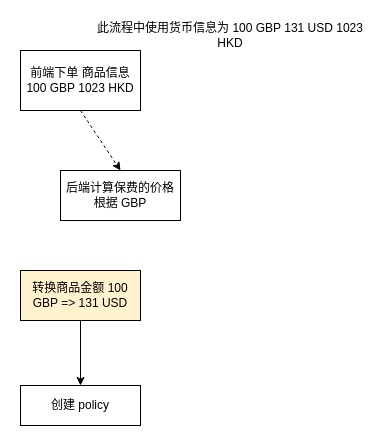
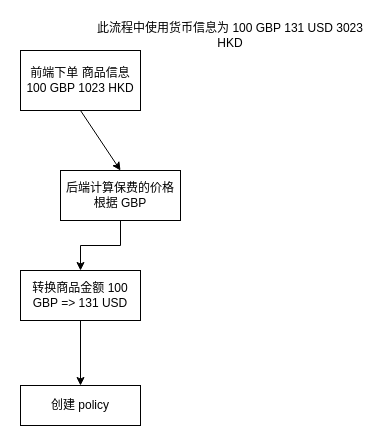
(231, 36) -> (231, 36)
(99, 138) -> (99, 138)
none -> (105, 246)
(81, 296) -> (81, 296)
